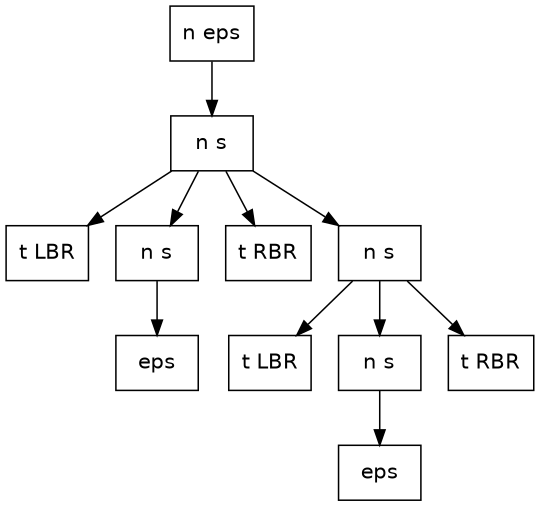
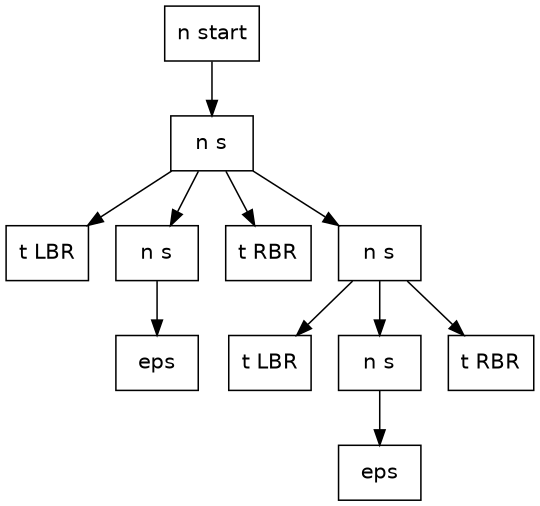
(212, 34) -> (212, 34)
